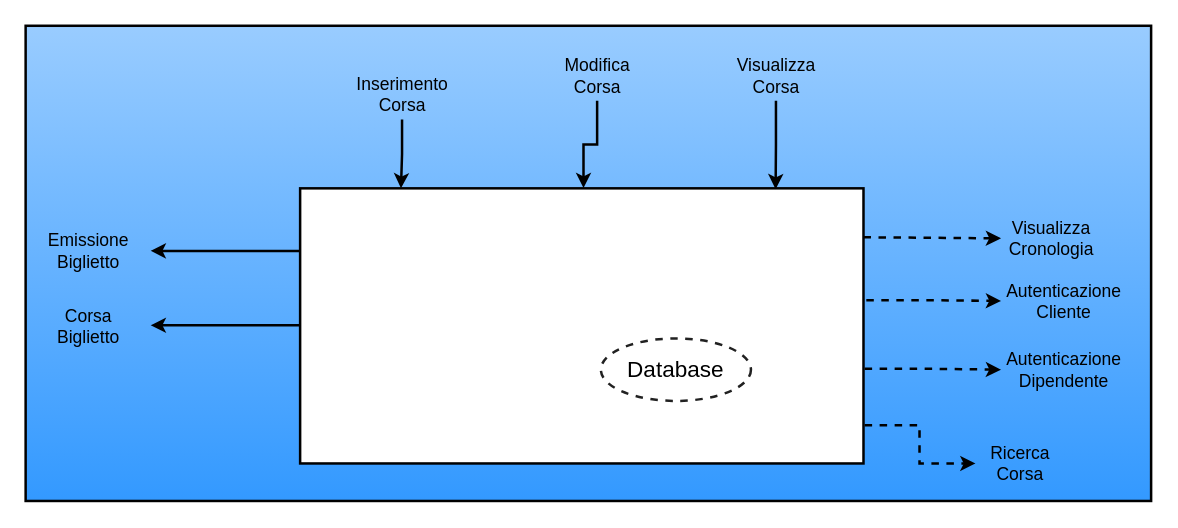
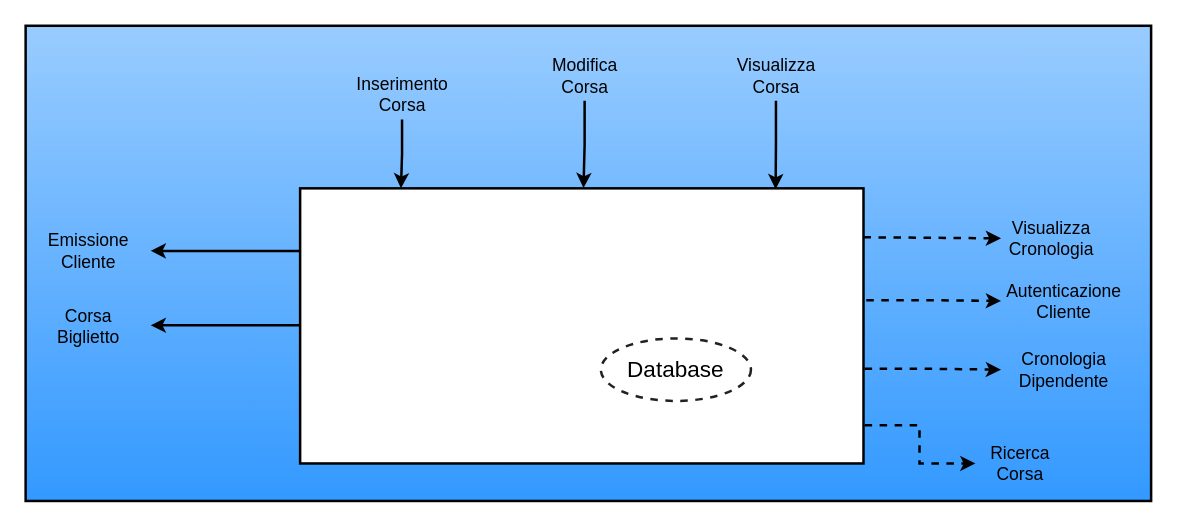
(597, 76) -> (584, 76)
(89, 251) -> (89, 251)
(1064, 369) -> (1064, 369)
